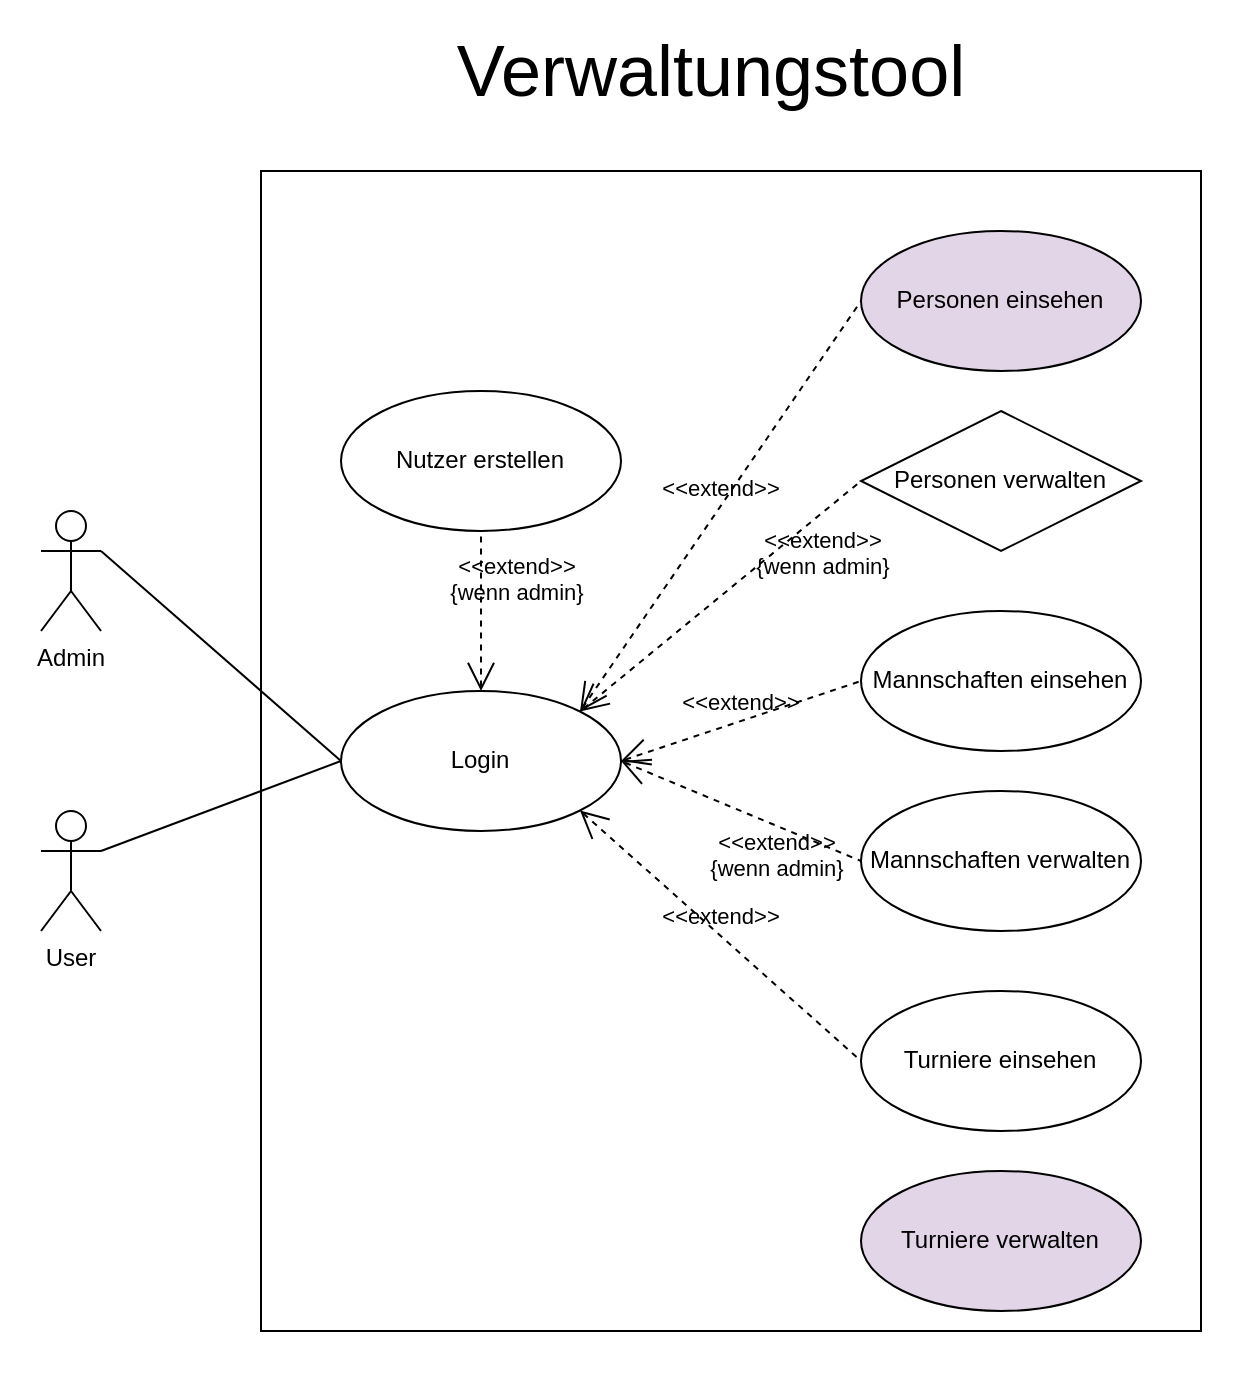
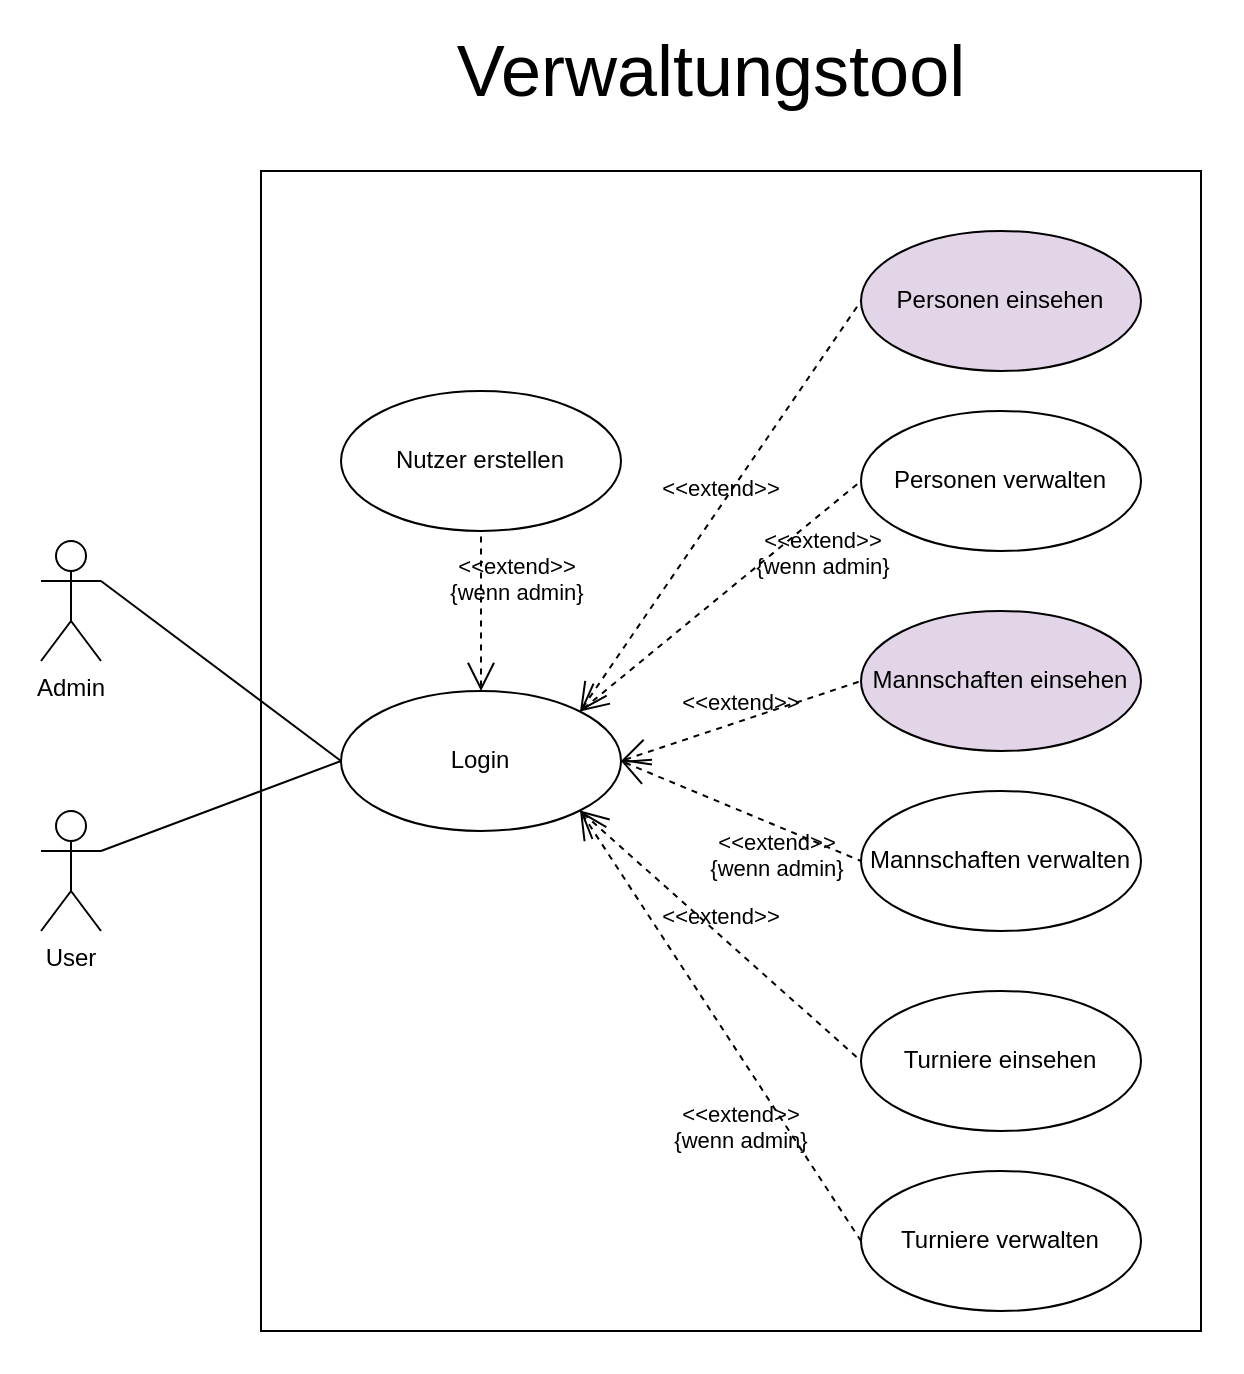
(1001, 481) -> (1001, 481)
(71, 571) -> (71, 601)
(1001, 681) -> (1001, 681)
none -> (721, 1027)
(1001, 1241) -> (1001, 1241)
